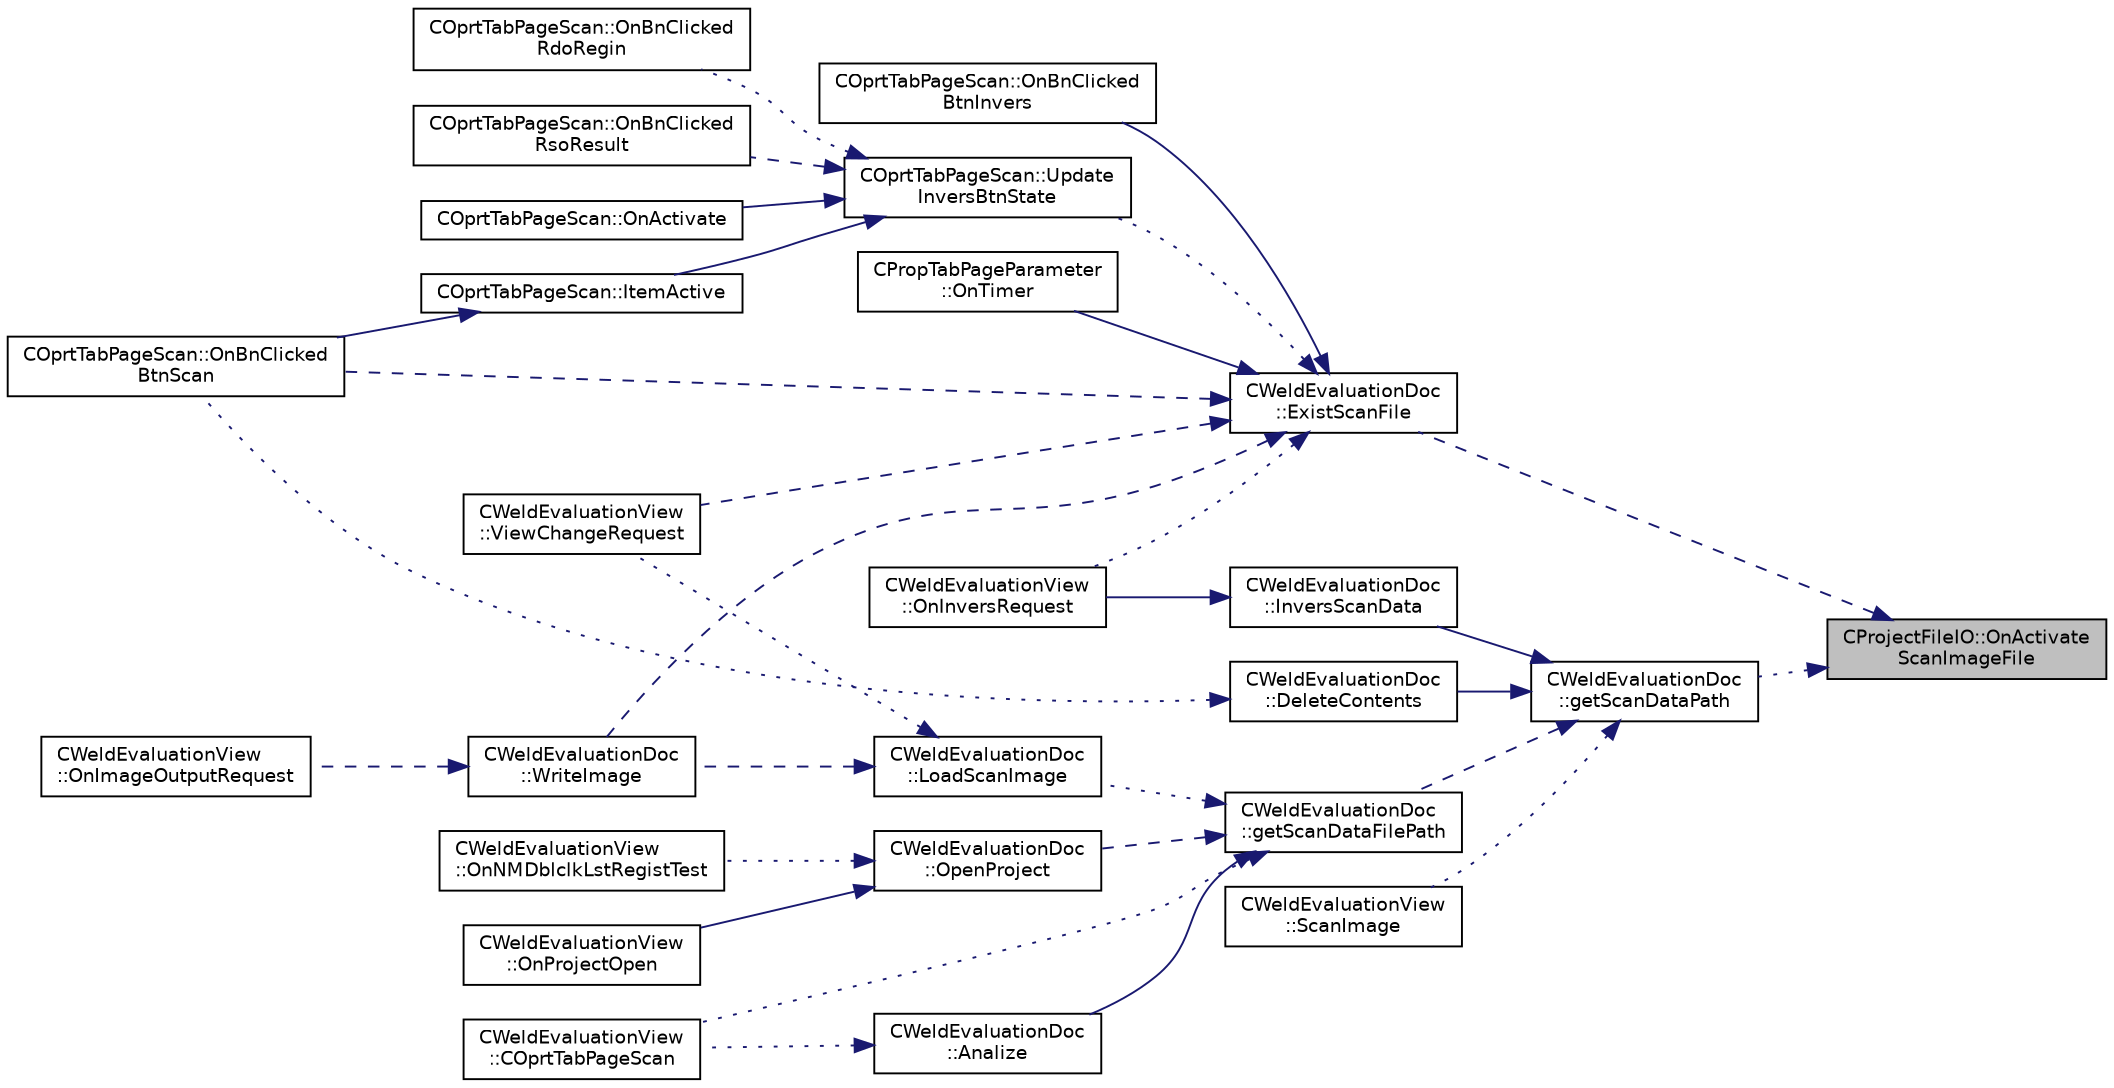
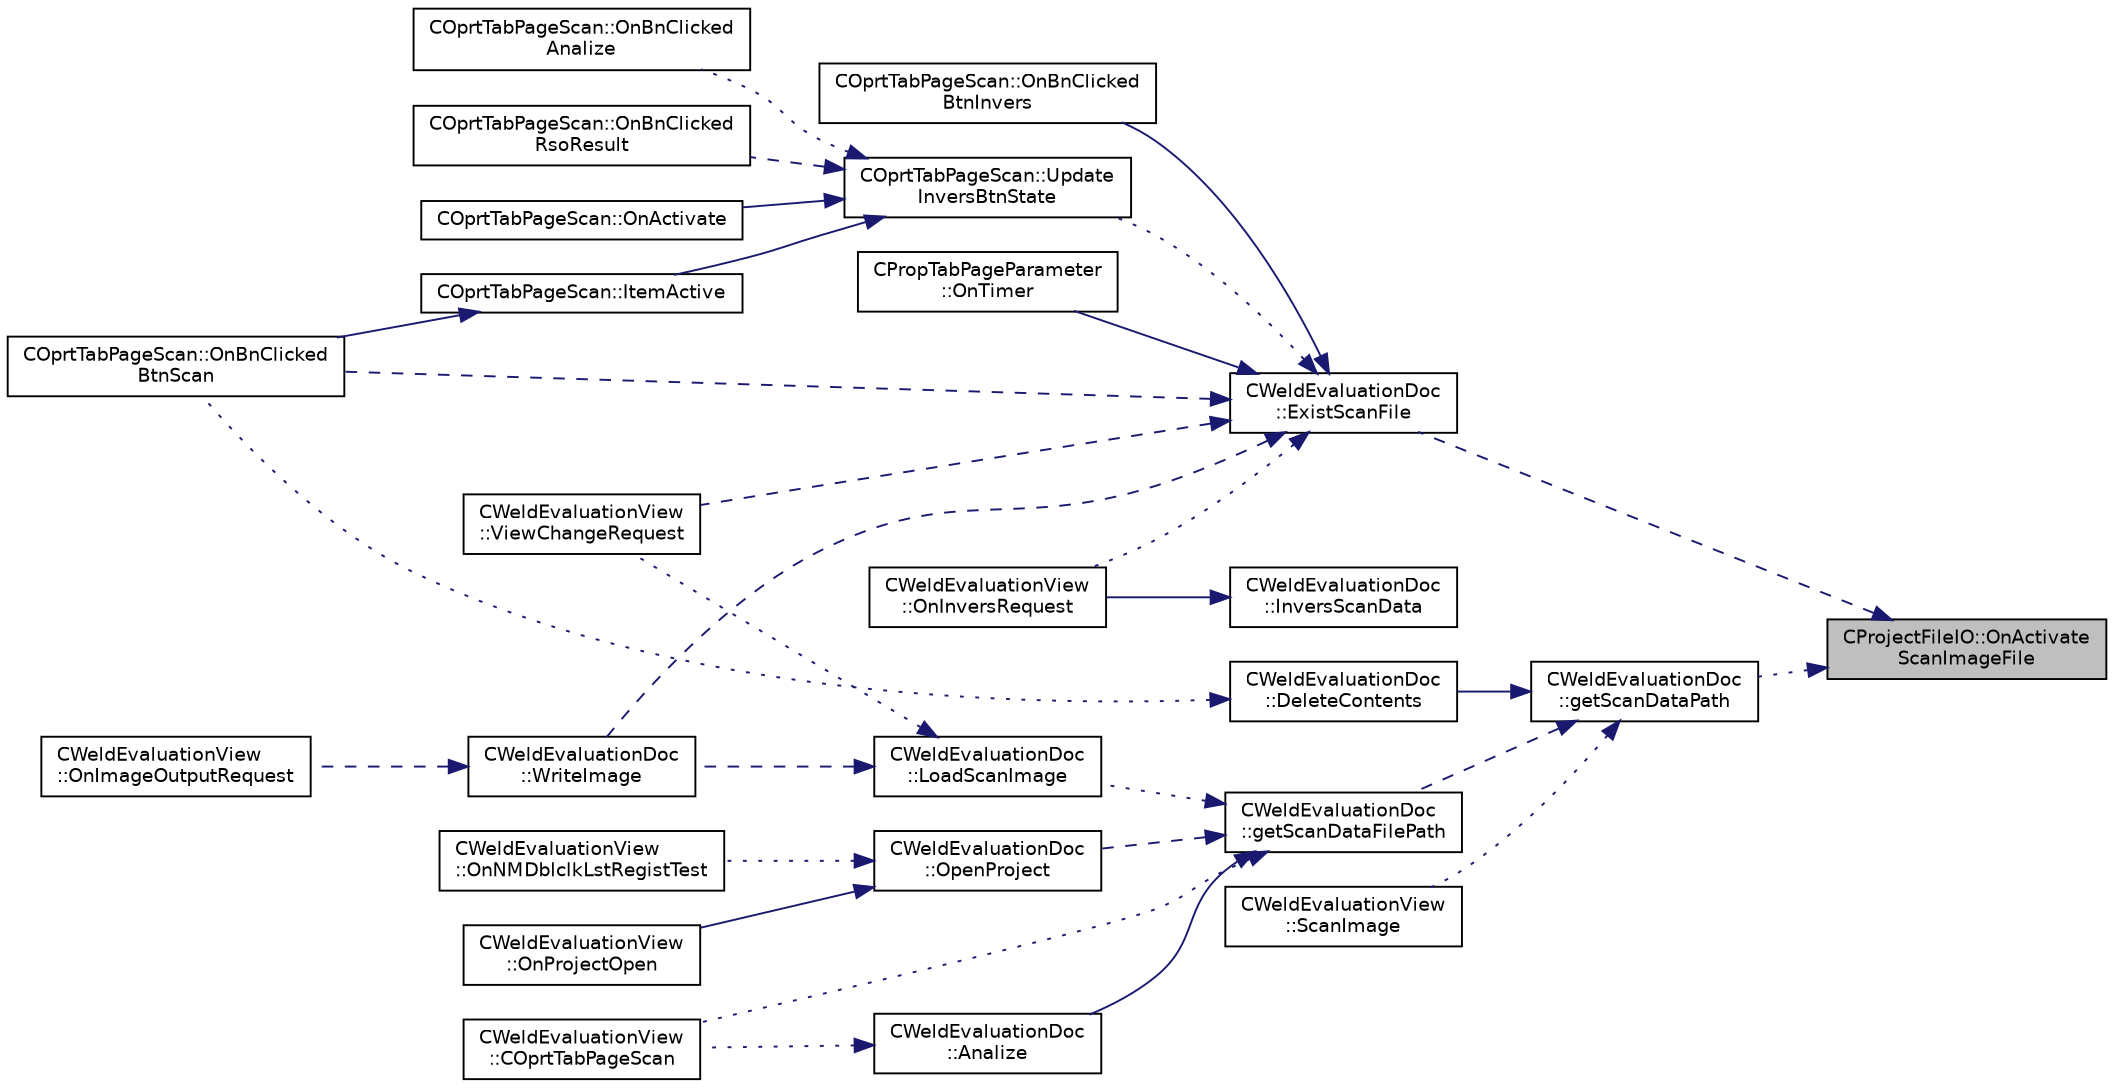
(582, 39) -> (582, 39)
(1484, 641) -> none
